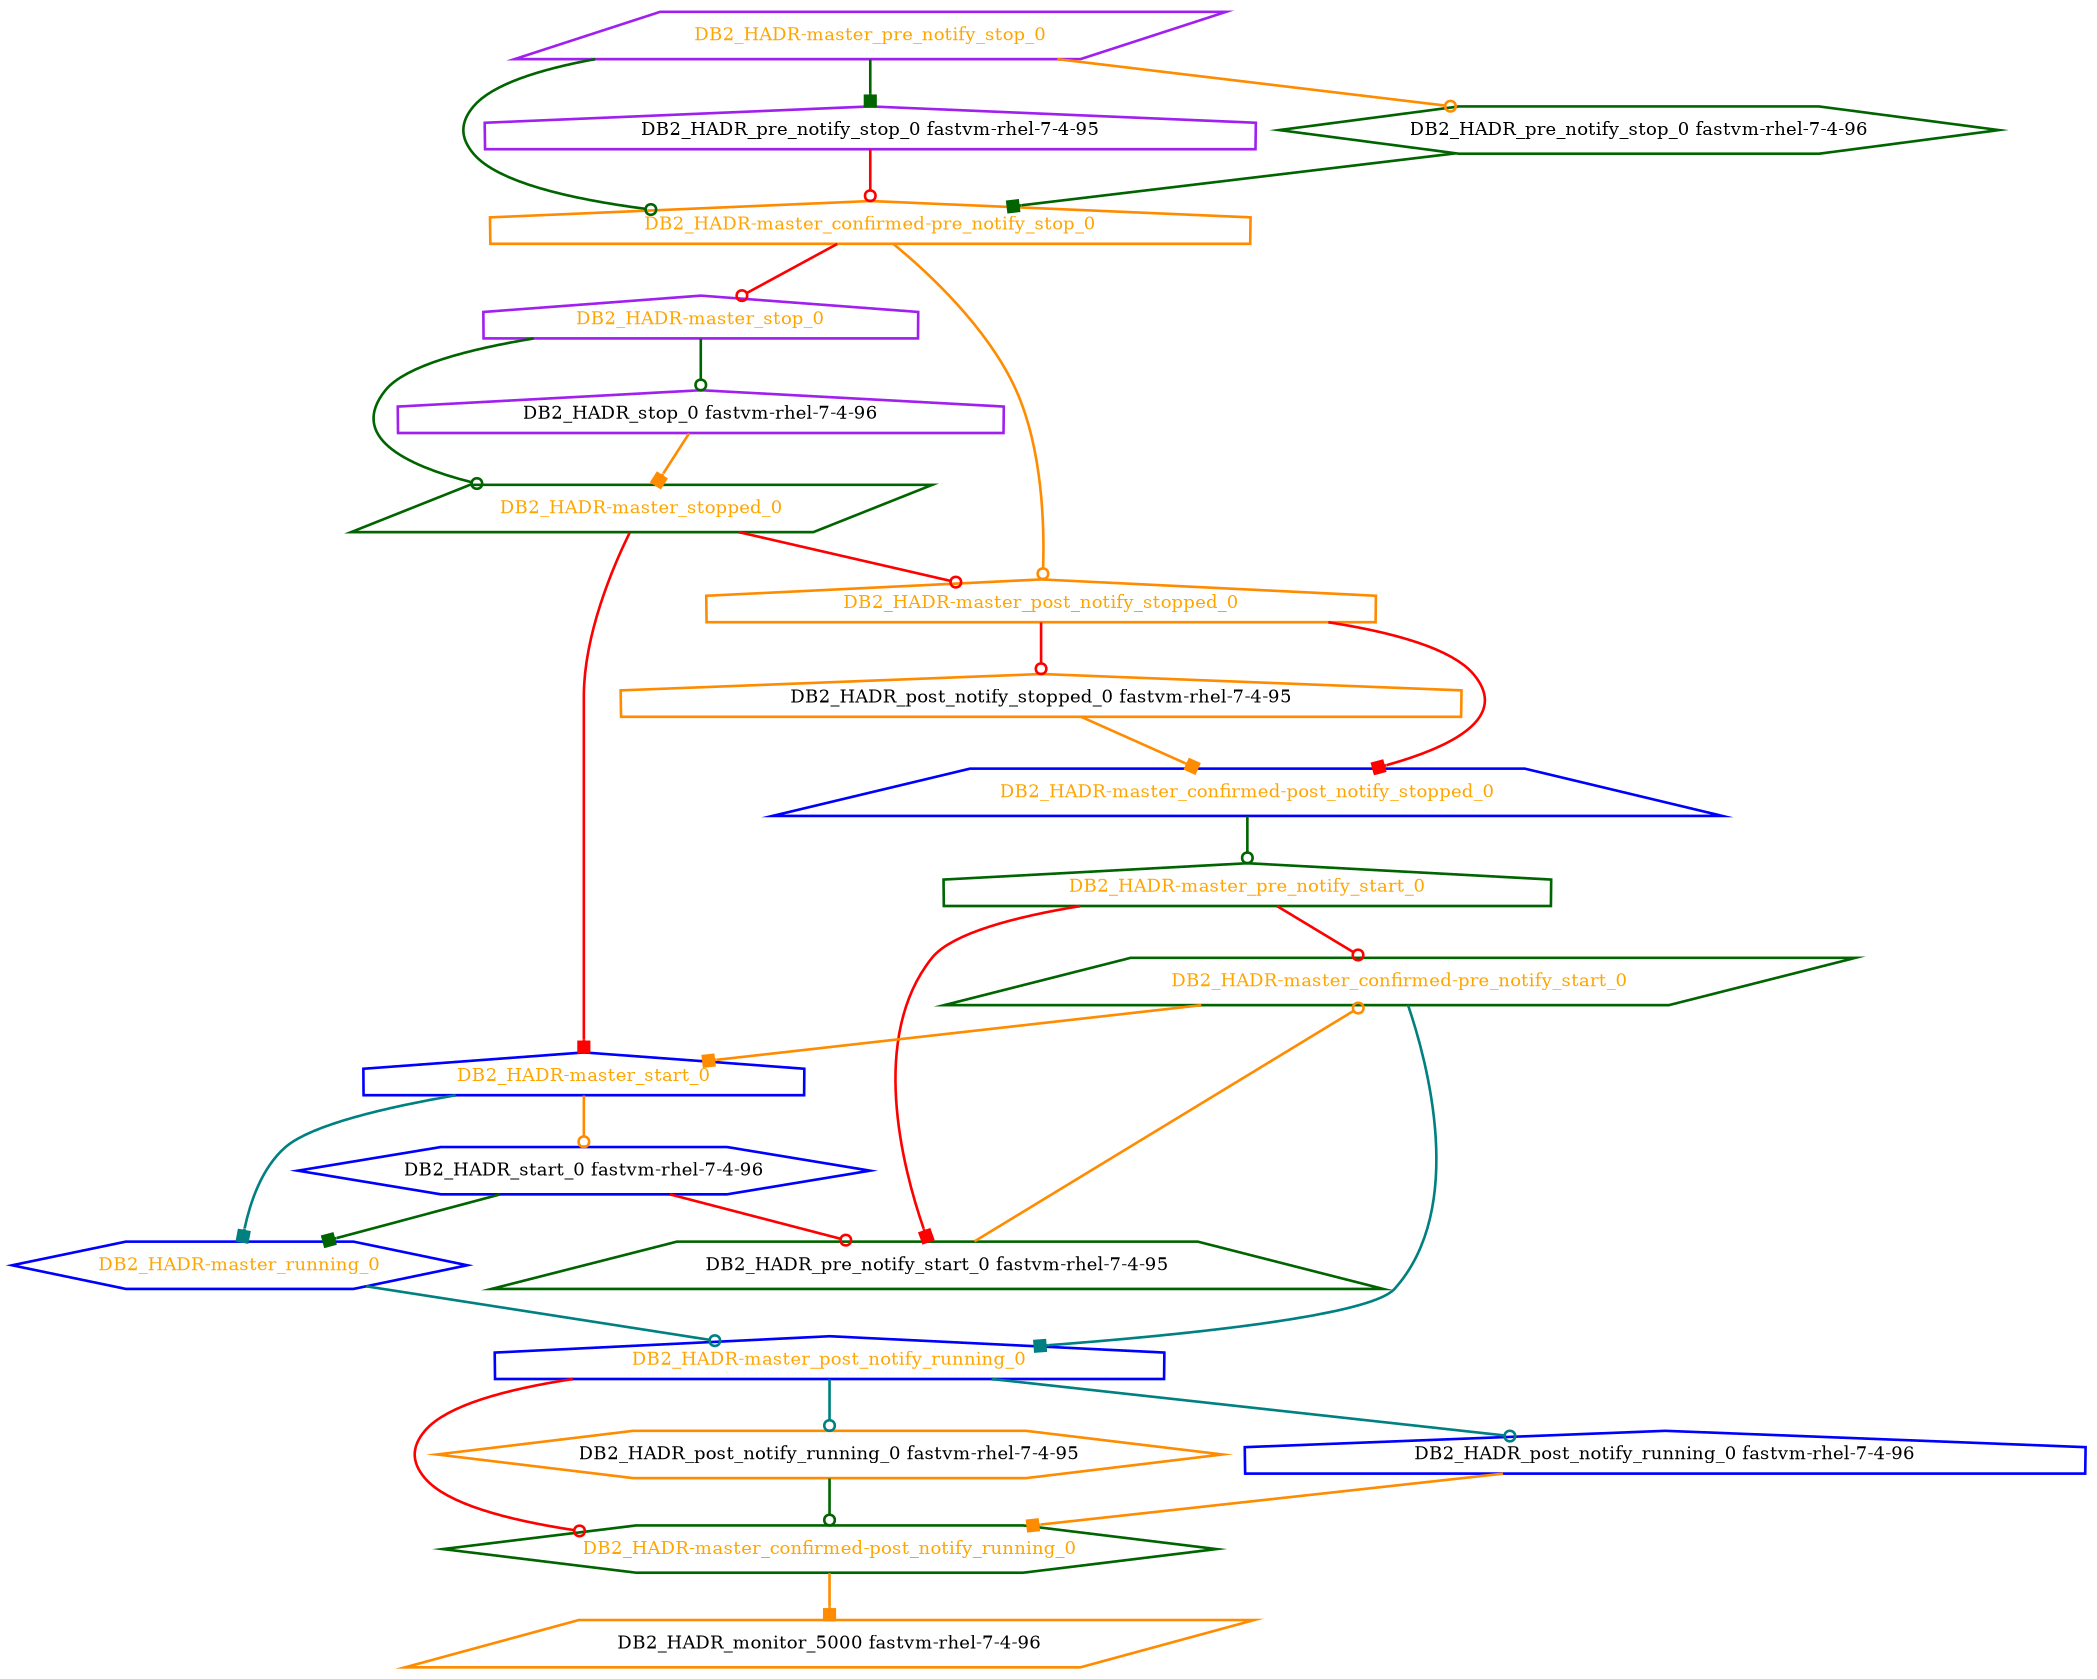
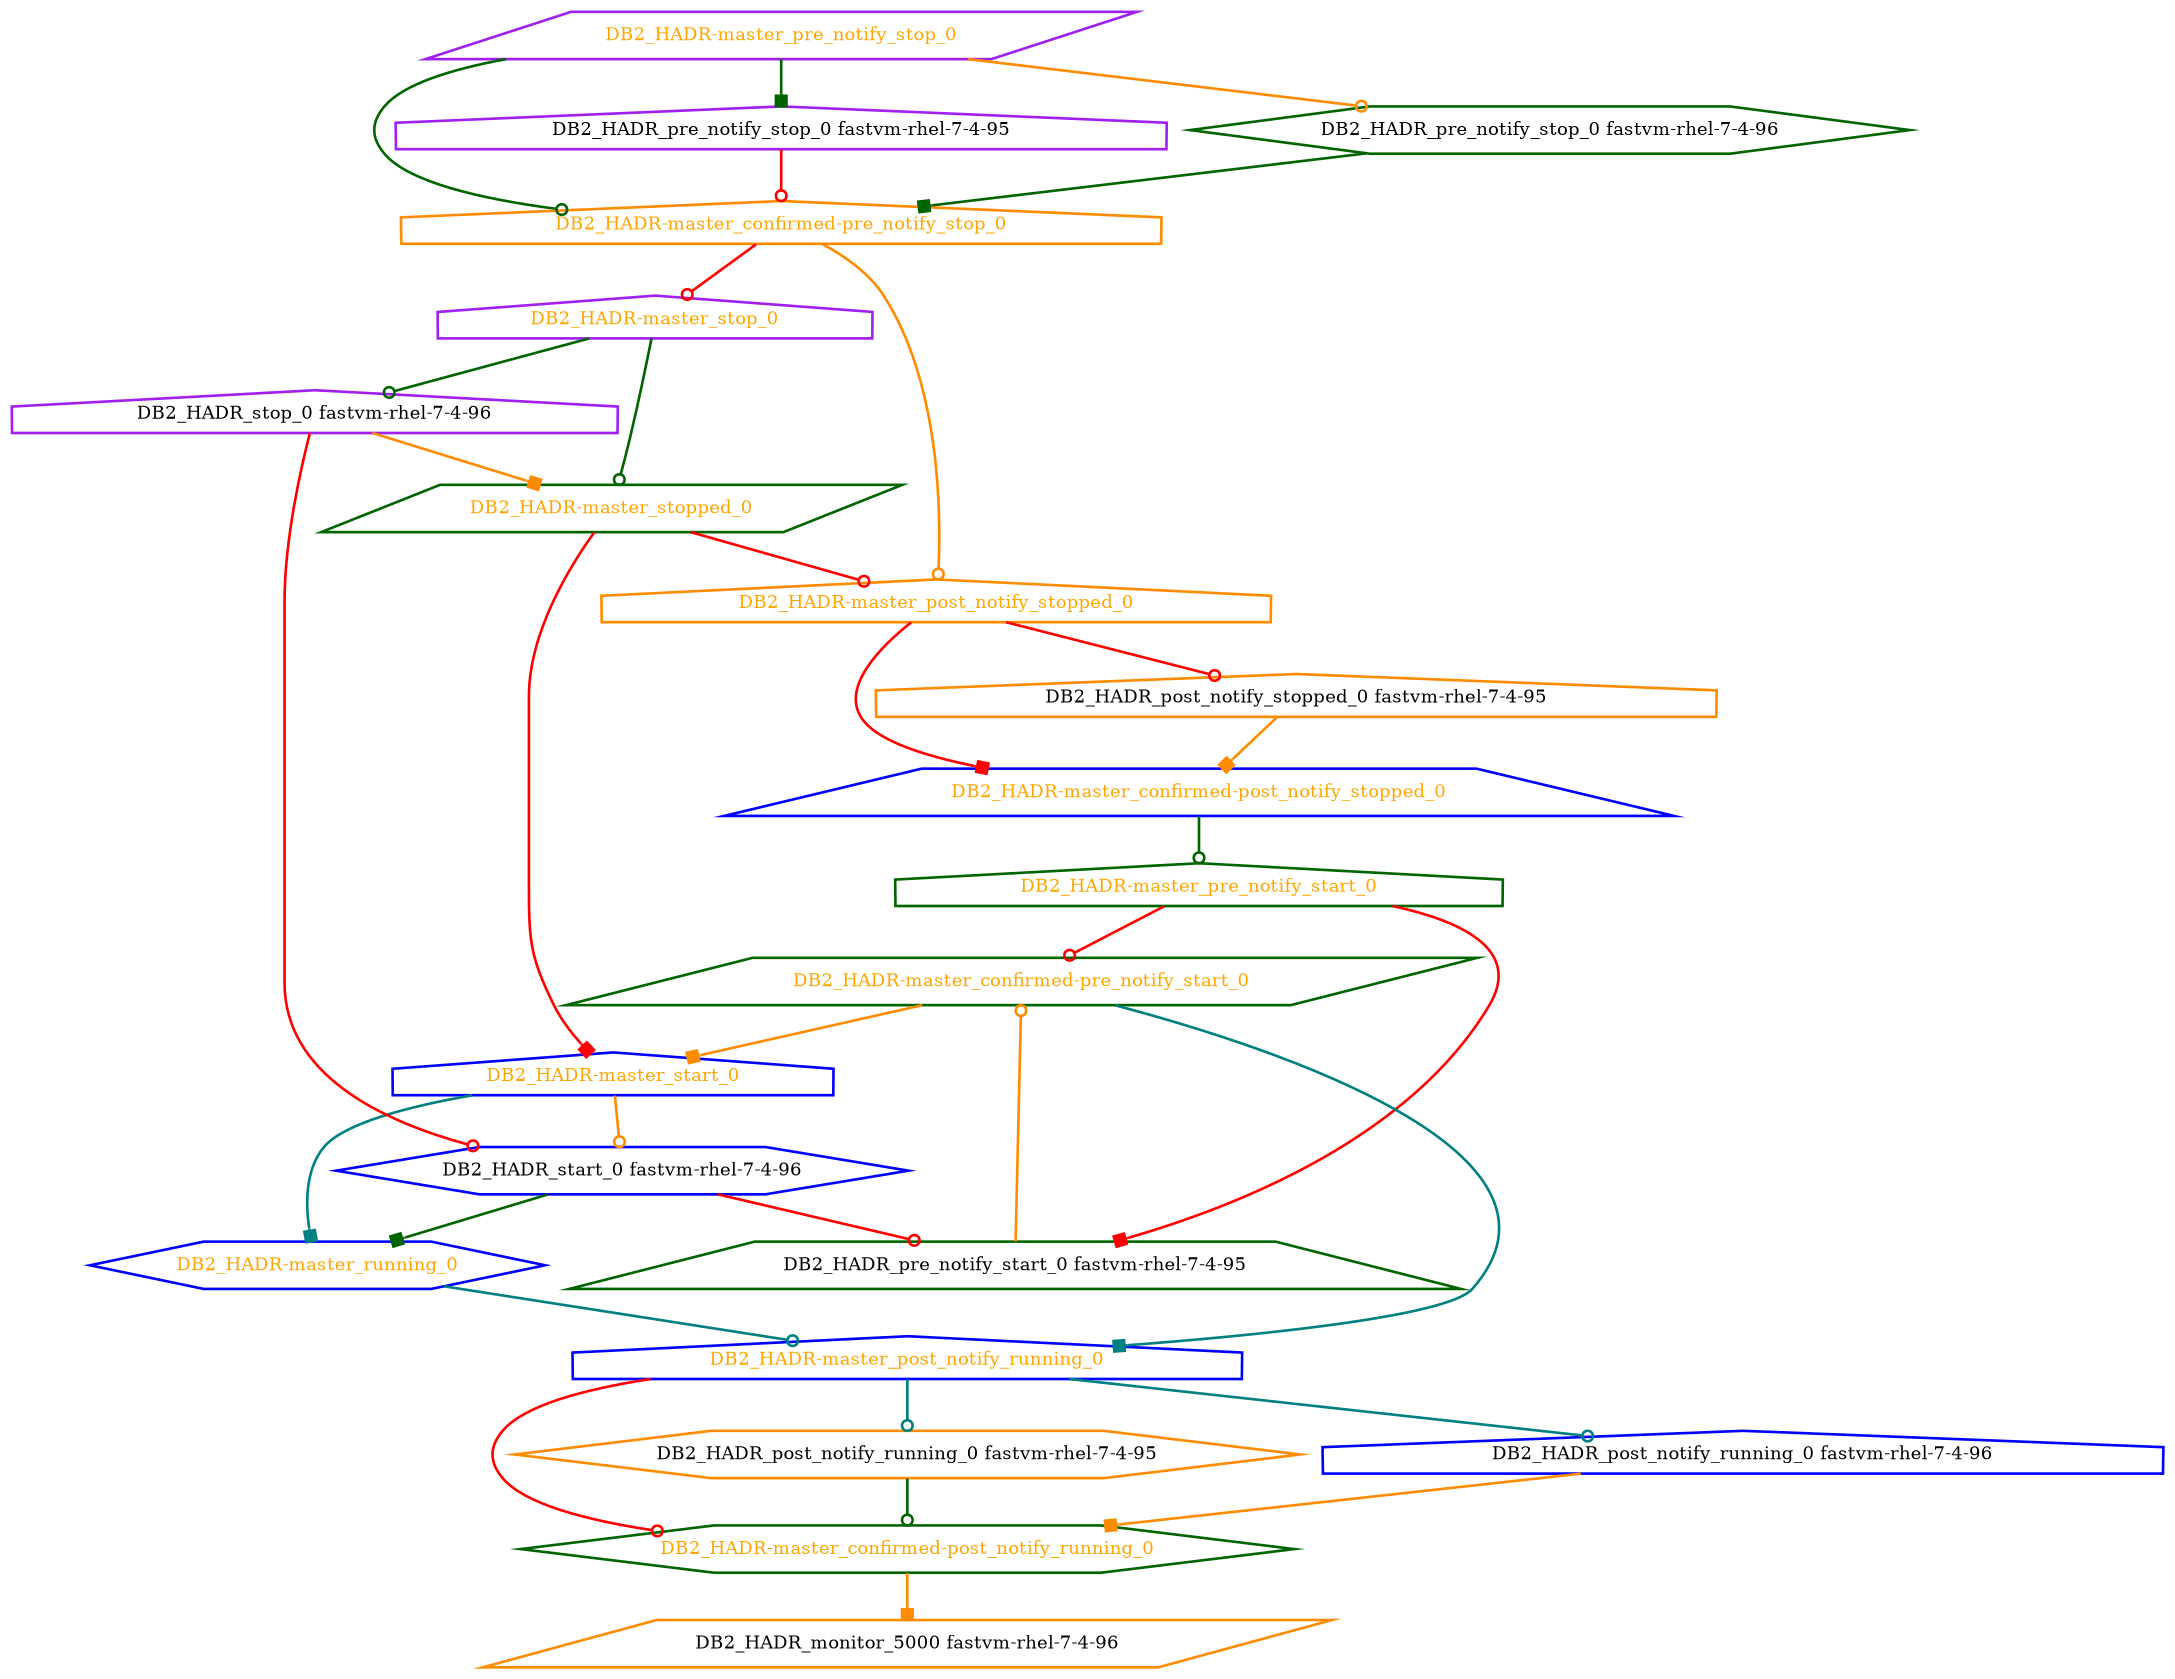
none -> (285, 838)
